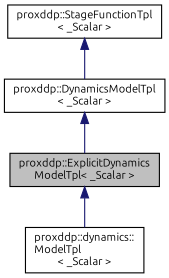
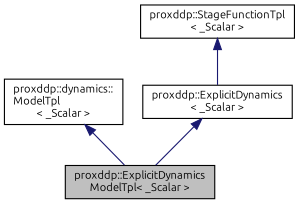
(85, 96) -> (218, 102)
(85, 213) -> (109, 149)
